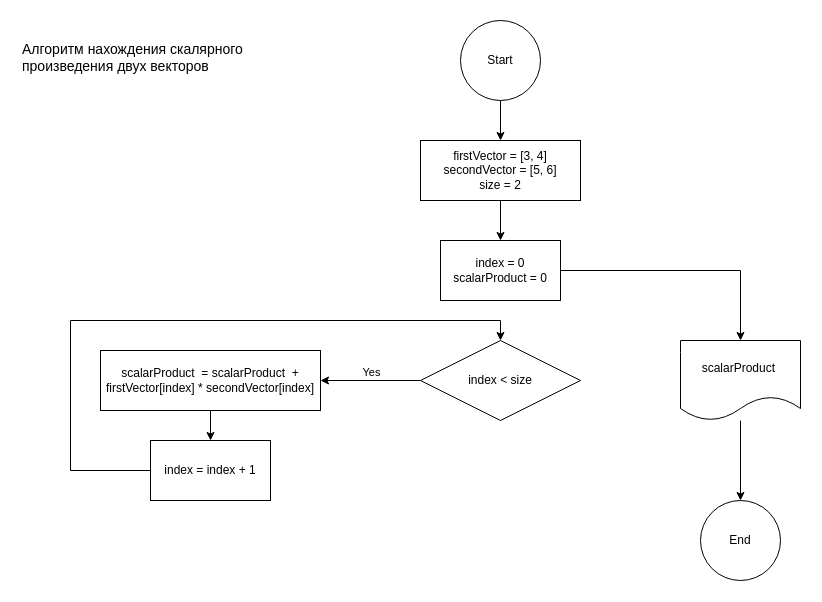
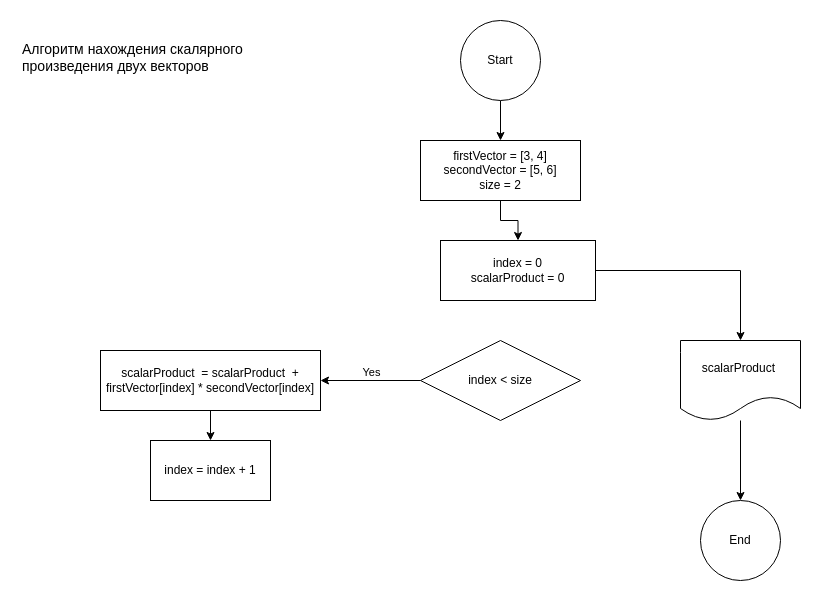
(501, 271) -> (518, 271)
(177, 321) -> none
